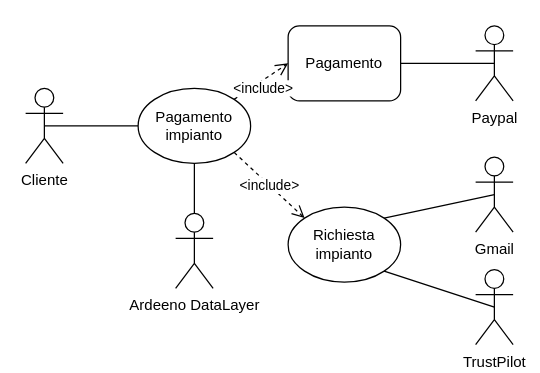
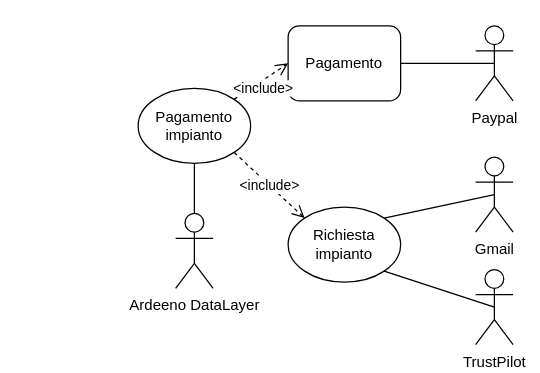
(44, 126) -> none
(93, 126) -> none
